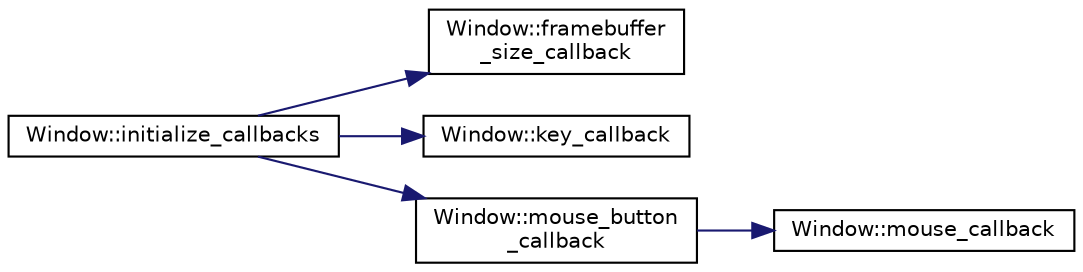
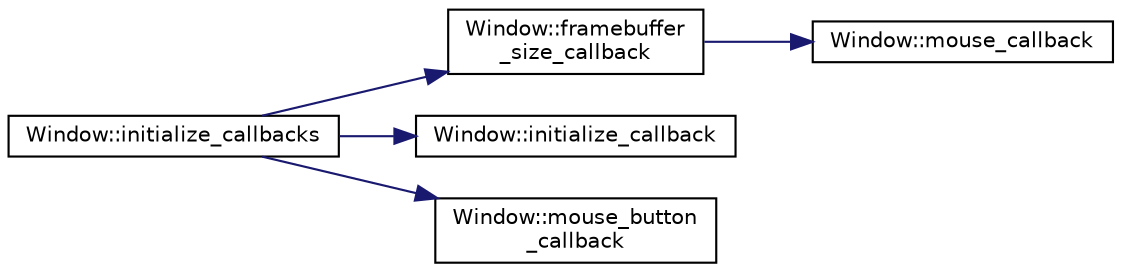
(556, 136) -> (576, 136)
(725, 231) -> (747, 42)
